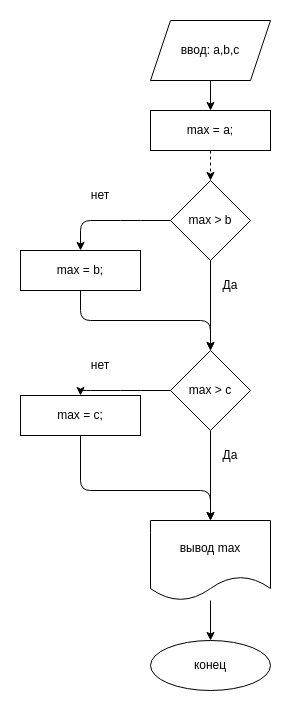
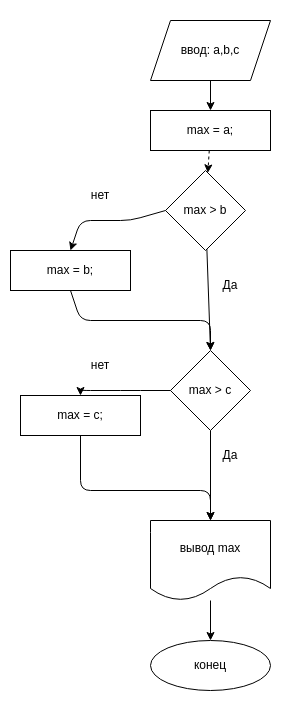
(211, 221) -> (206, 211)
(81, 271) -> (71, 271)
